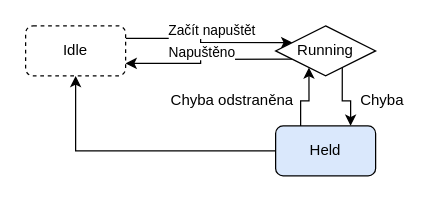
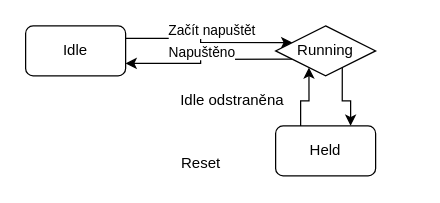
(76, 51) -> (76, 51)
(233, 101) -> (233, 101)
(382, 101) -> none
(143, 151) -> none
(326, 151) -> (326, 151)
none -> (201, 163)
